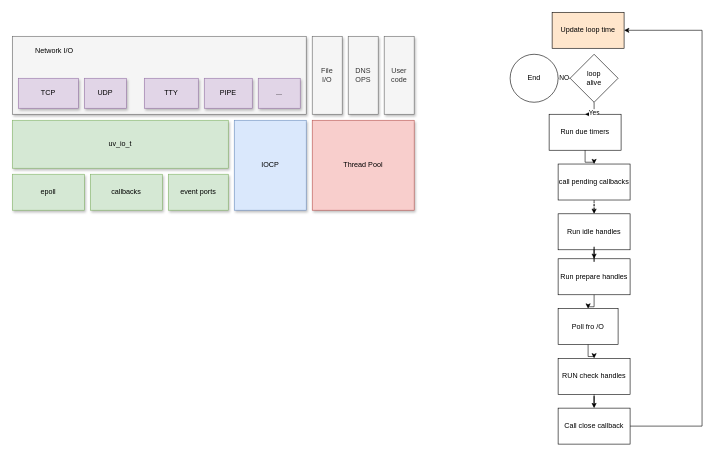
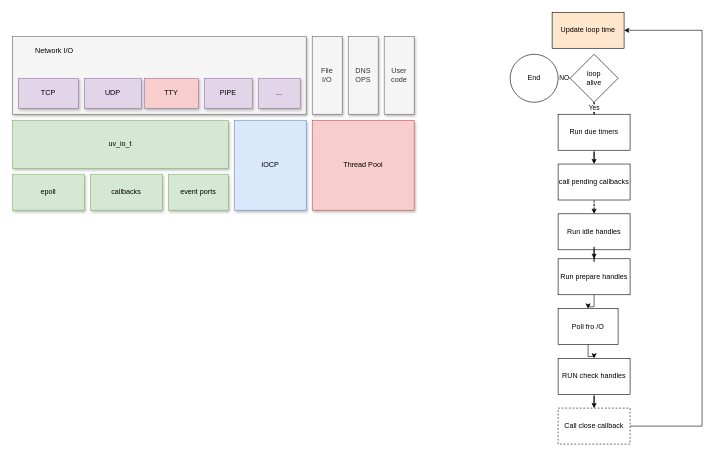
(105, 93) -> (113, 93)
(171, 93) -> (171, 93)
(585, 132) -> (594, 132)
(594, 426) -> (594, 426)
